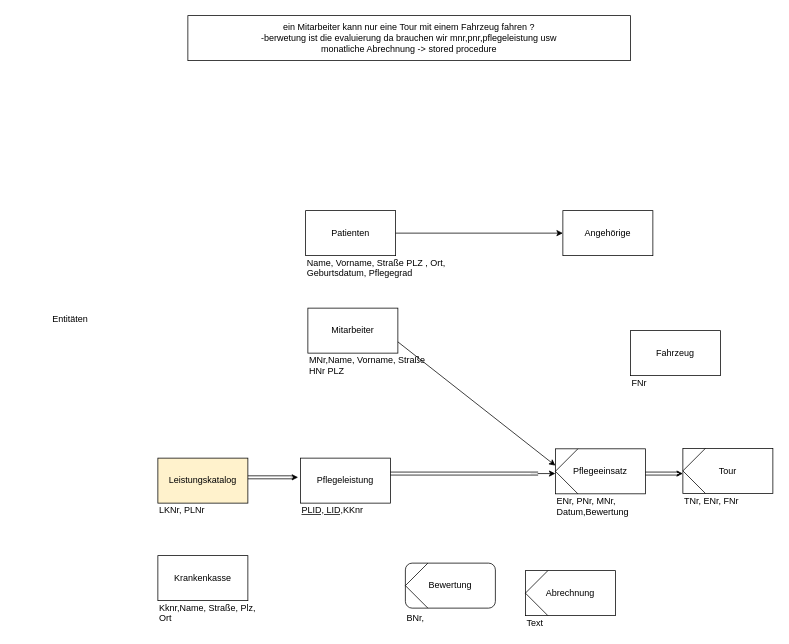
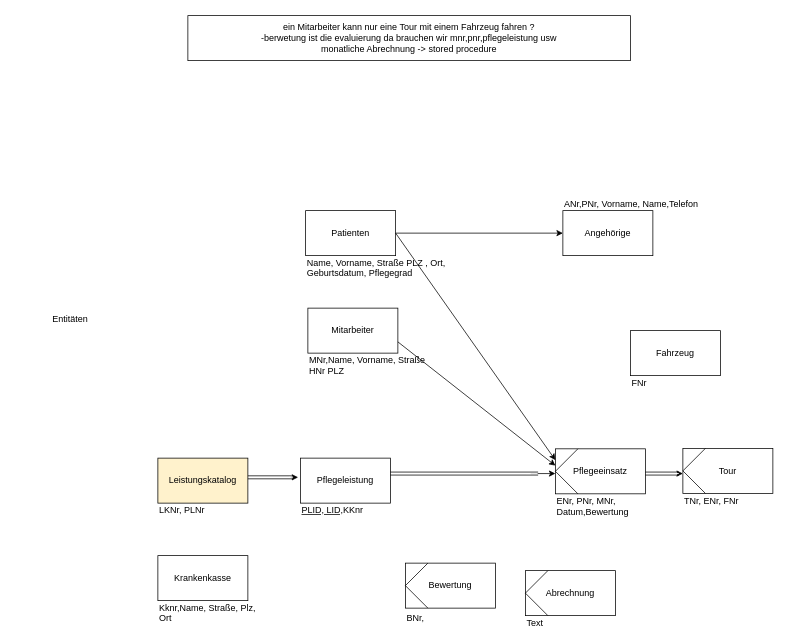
none -> (649, 203)
none -> (474, 344)
(450, 585) -> (450, 585)
